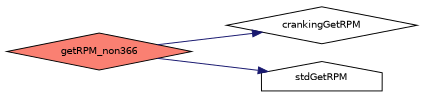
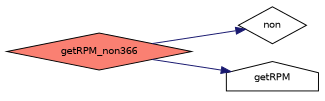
(322, 25) -> (272, 25)
(322, 78) -> (272, 78)
